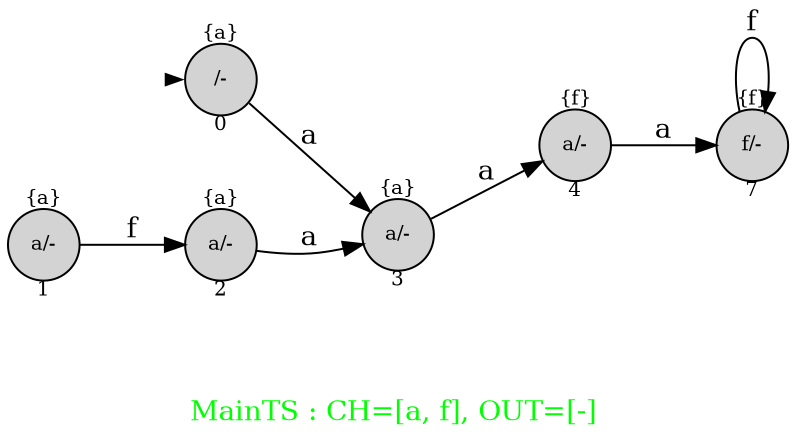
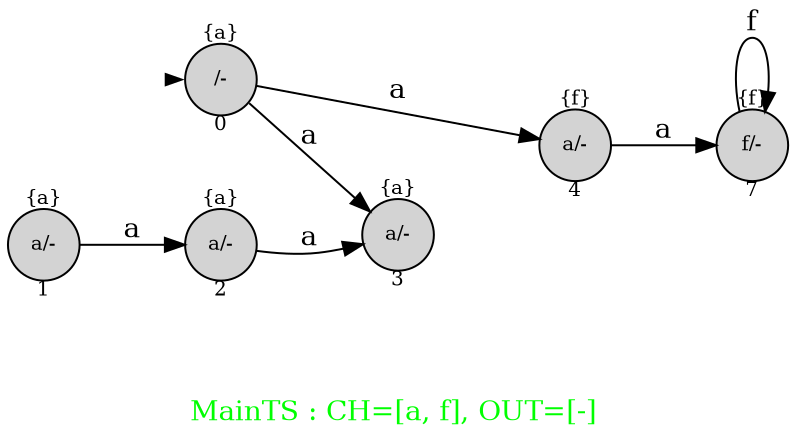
(478, 195) -> (388, 111)
(132, 230) -> (132, 230)
